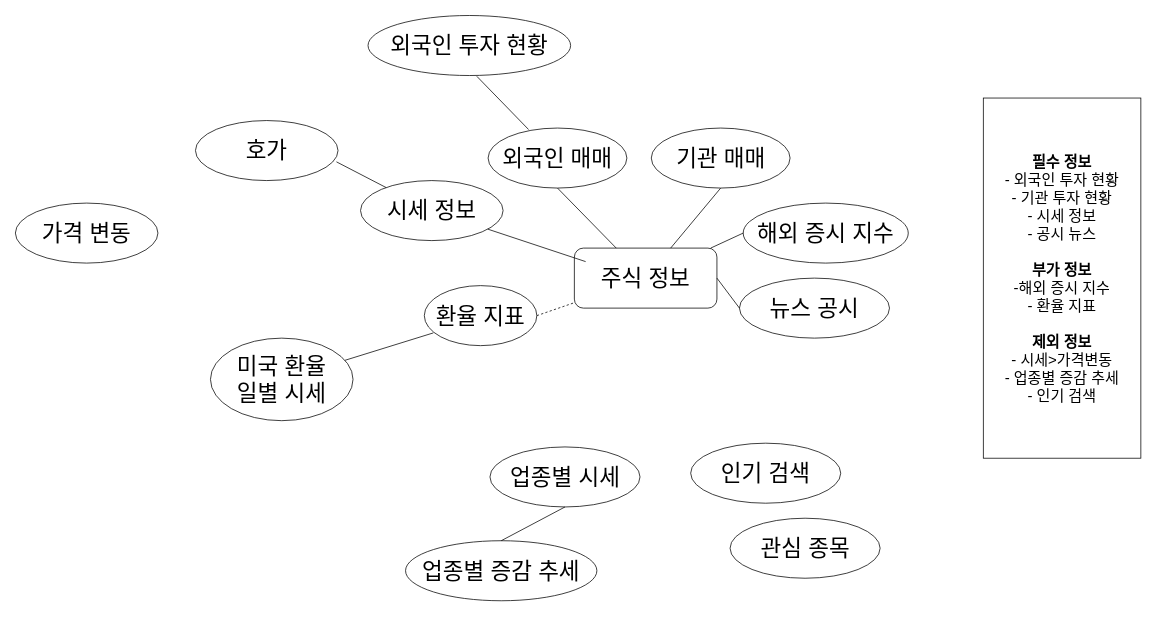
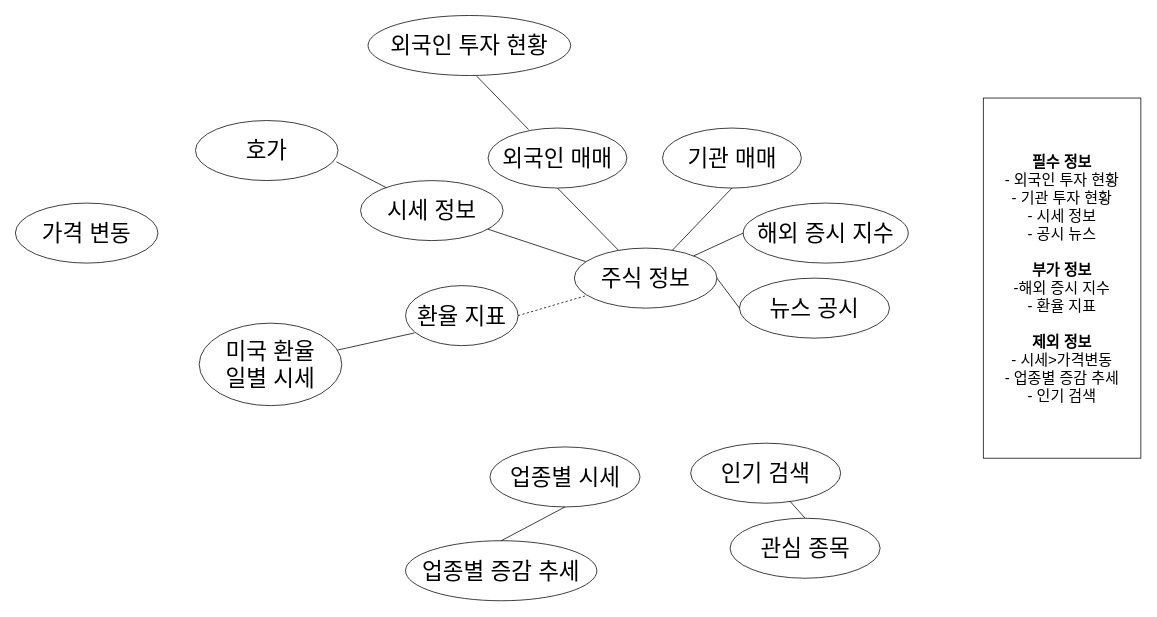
(720, 158) -> (732, 158)
(645, 278) -> (645, 278)
(480, 315) -> (462, 315)
(282, 379) -> (270, 364)
none -> (797, 510)
